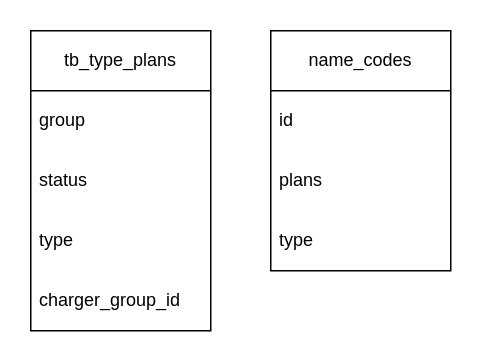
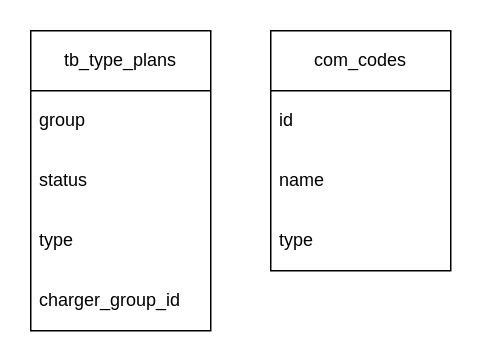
(361, 61) -> (361, 61)
(303, 181) -> (300, 181)
